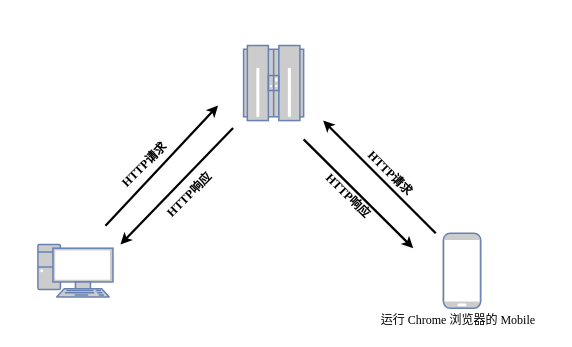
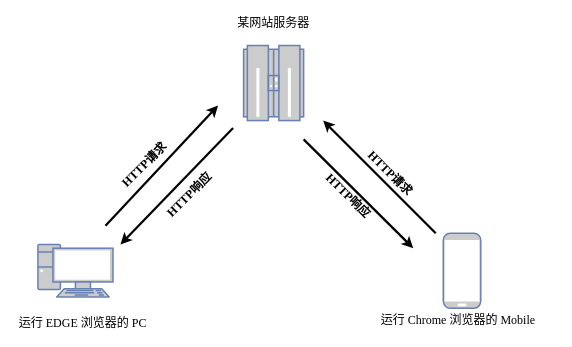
none -> (273, 23)
none -> (83, 323)
